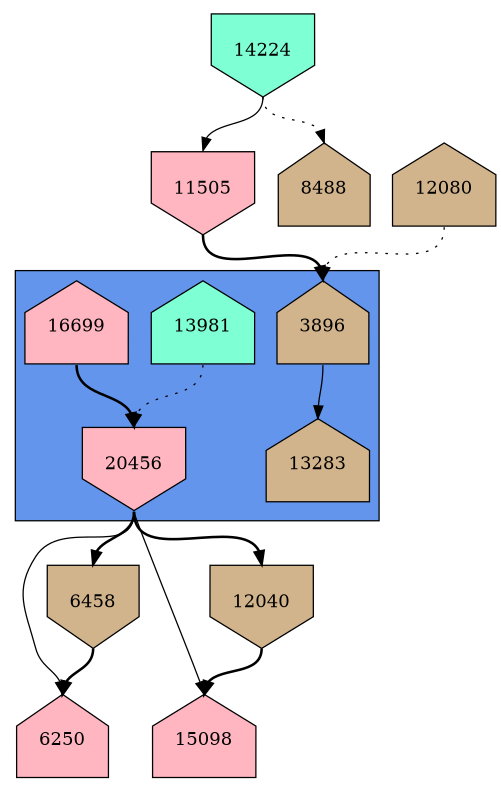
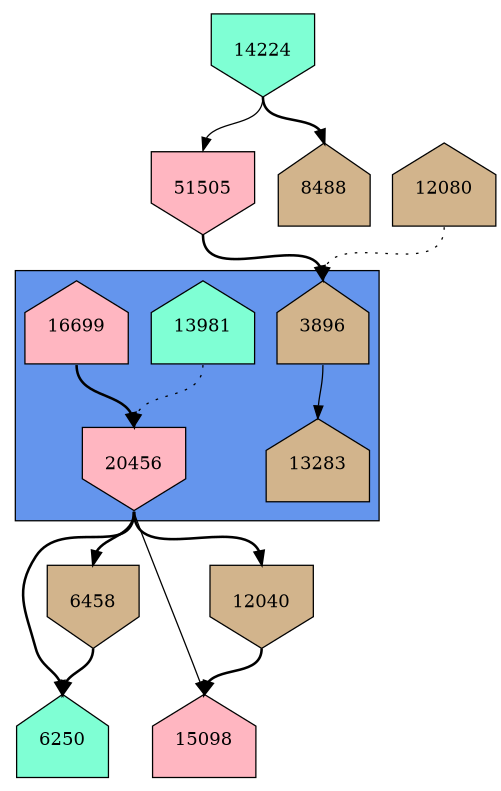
(287, 119) -> (287, 119)
(203, 189) -> (203, 189)
(31, 565) -> (31, 565)
(63, 740) -> (63, 740)
